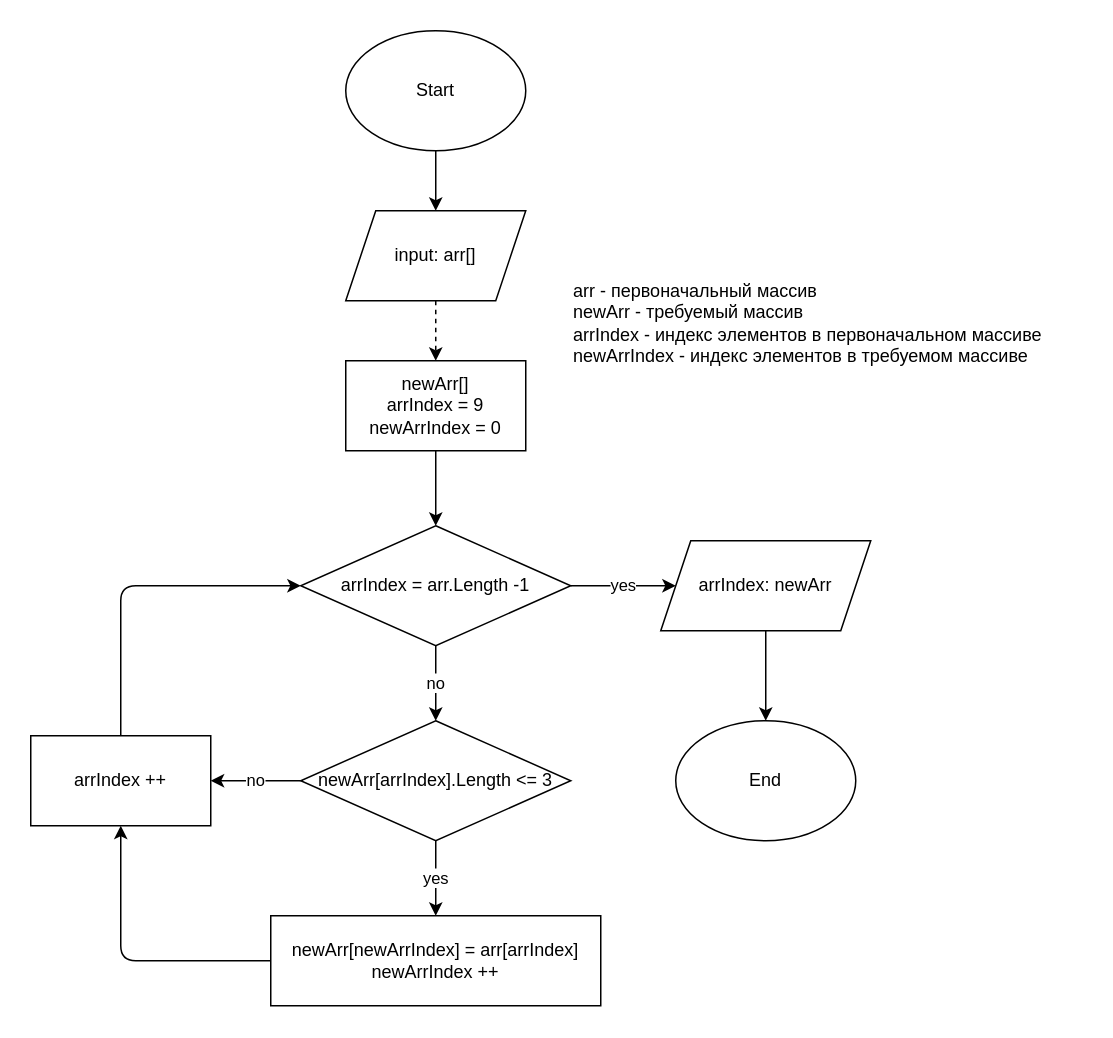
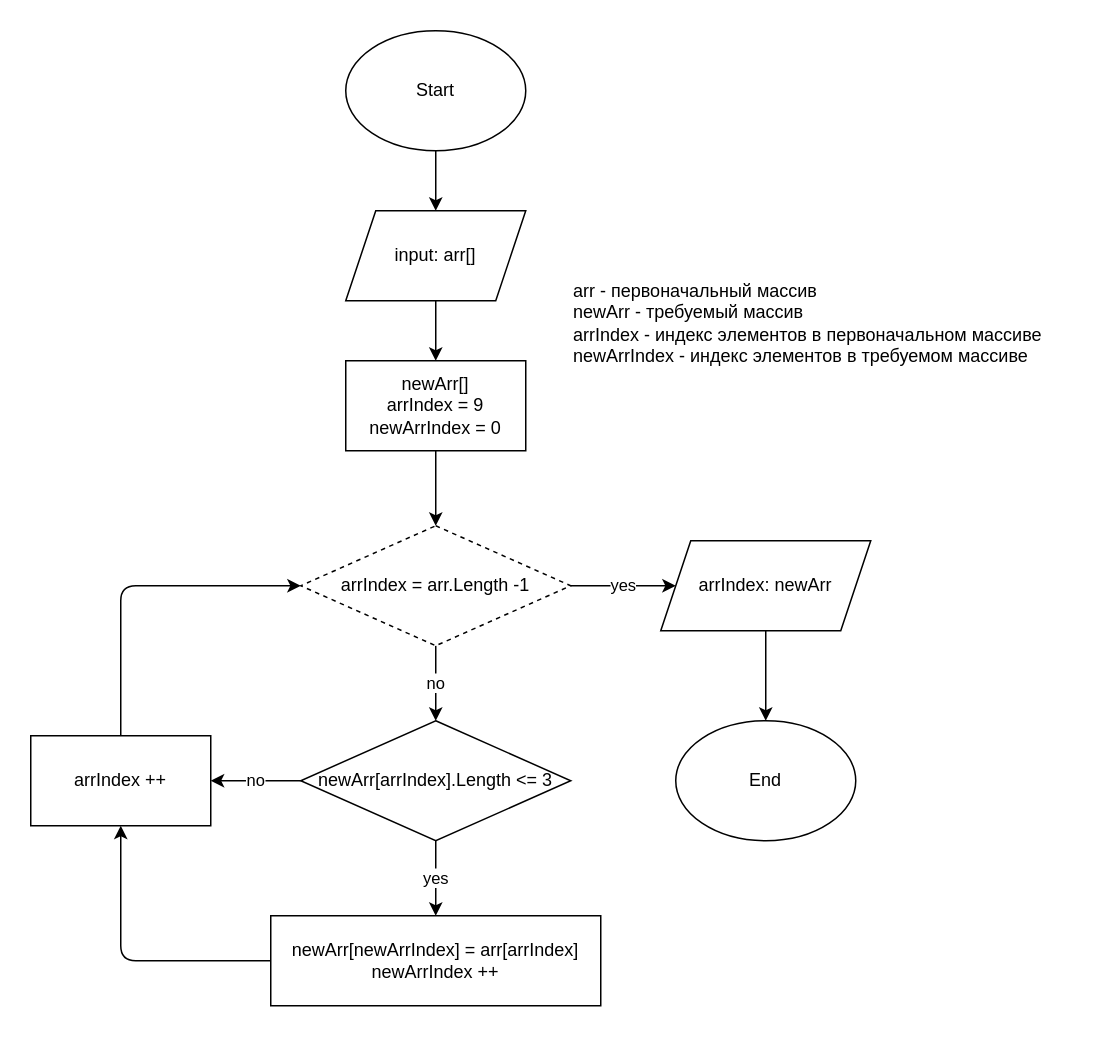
(436, 325) -> (436, 325)
(436, 586) -> (436, 586)
